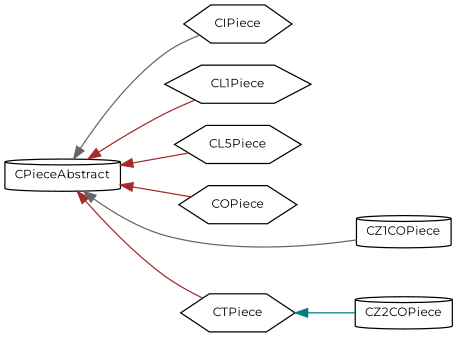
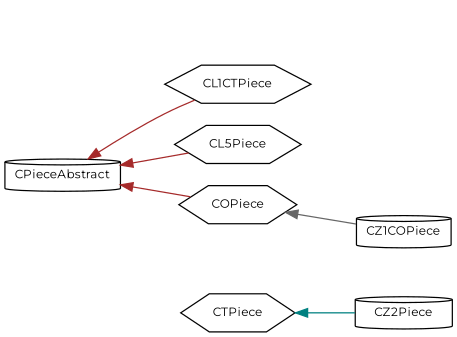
(238, 24) -> none
(238, 84) -> (238, 84)
(220, 245) -> (327, 219)
(139, 255) -> none
(404, 313) -> (404, 313)
